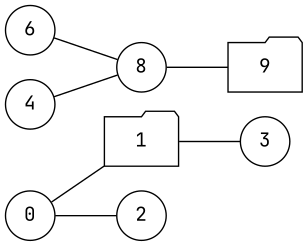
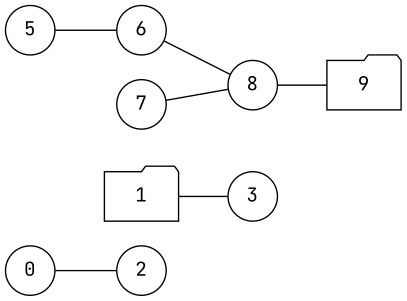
none -> (30, 30)
(30, 104) -> (141, 104)
(78, 184) -> none
